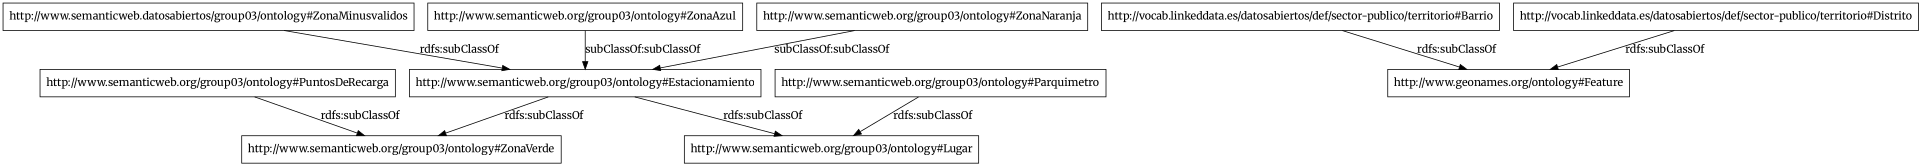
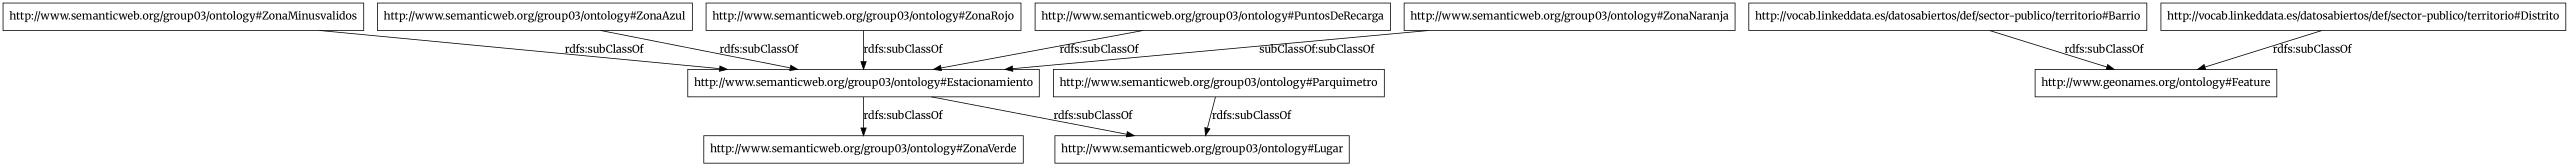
(209, 17) -> (183, 17)
none -> (864, 17)
(643, 50) -> (759, 50)
(306, 115) -> (1042, 49)
